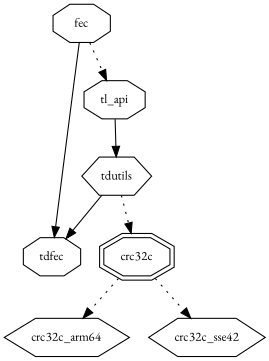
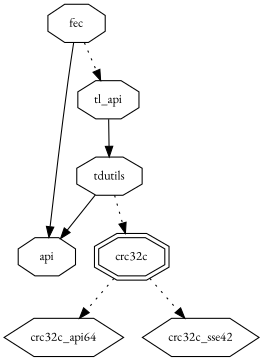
(117, 176) -> (109, 176)
(52, 257) -> (47, 257)
(67, 337) -> (64, 337)
